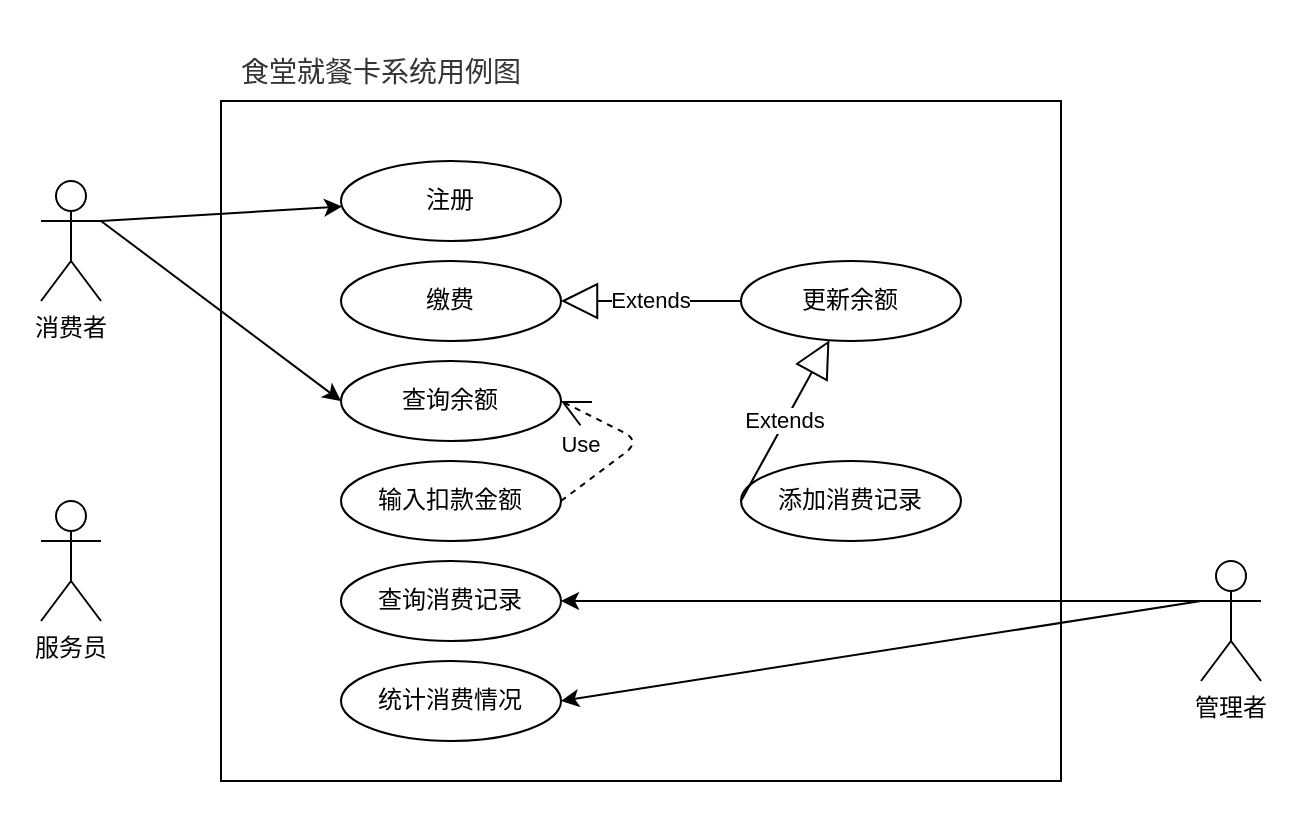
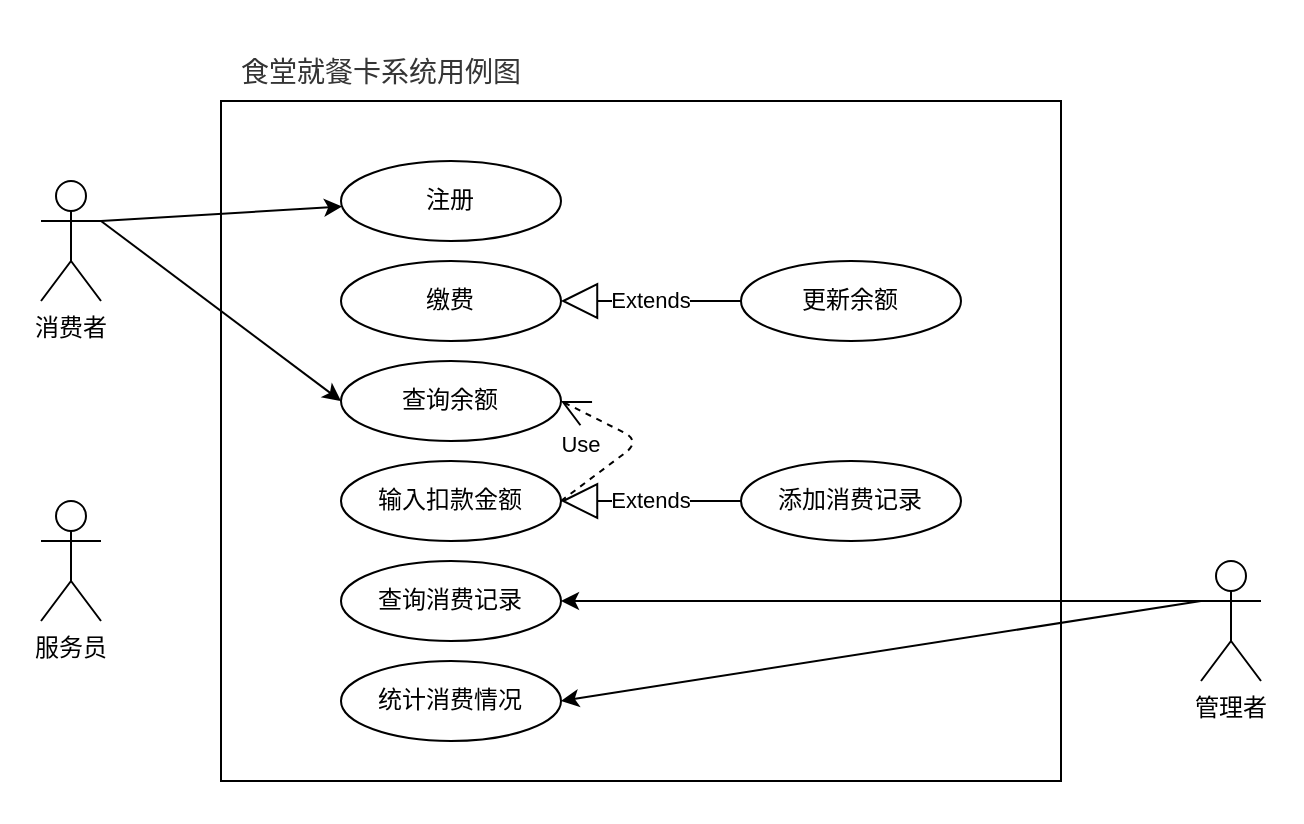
(776, 437) -> (670, 501)
